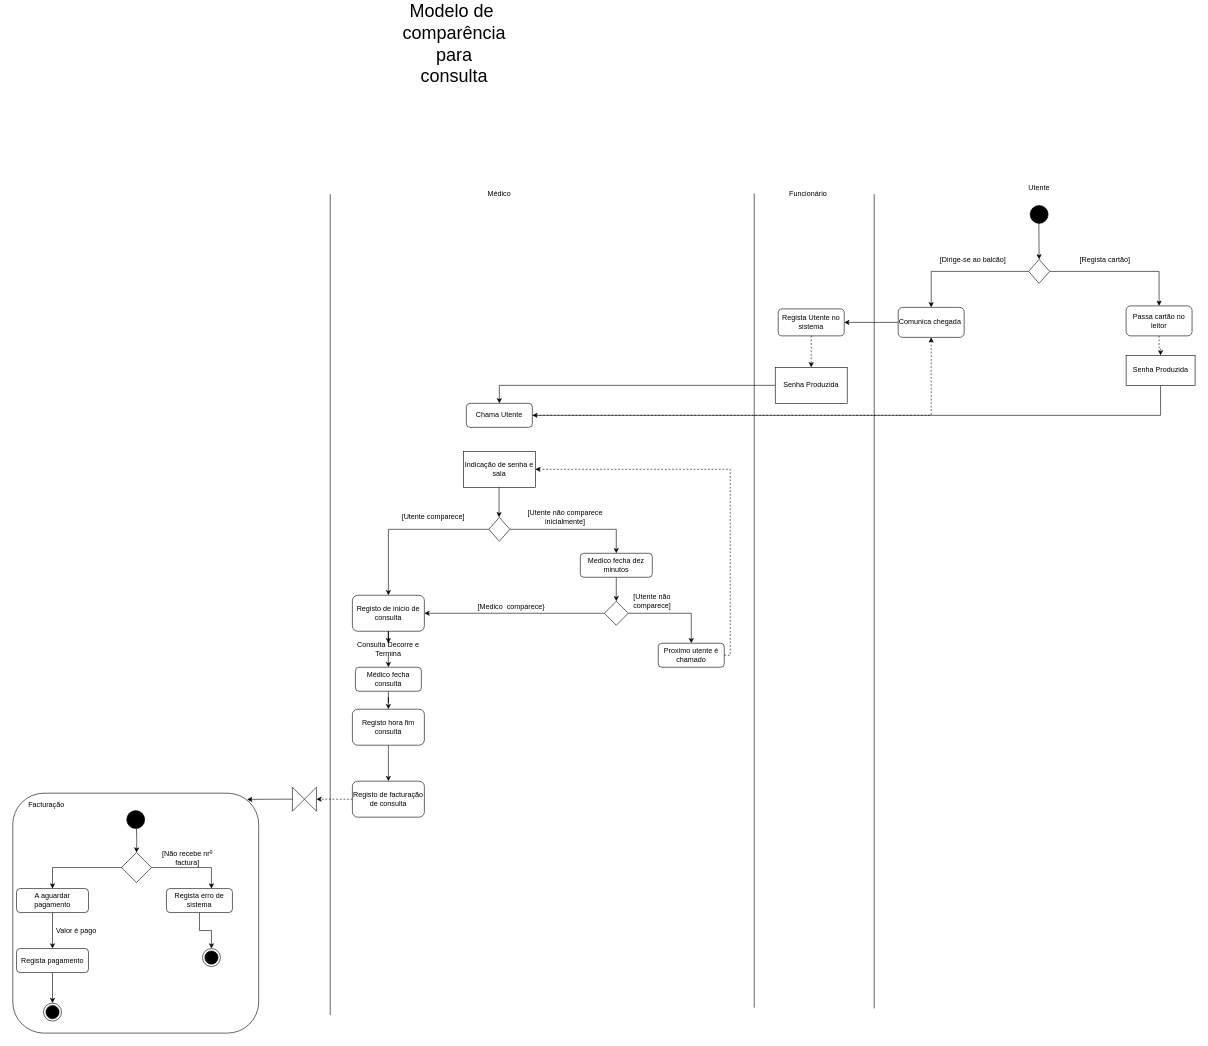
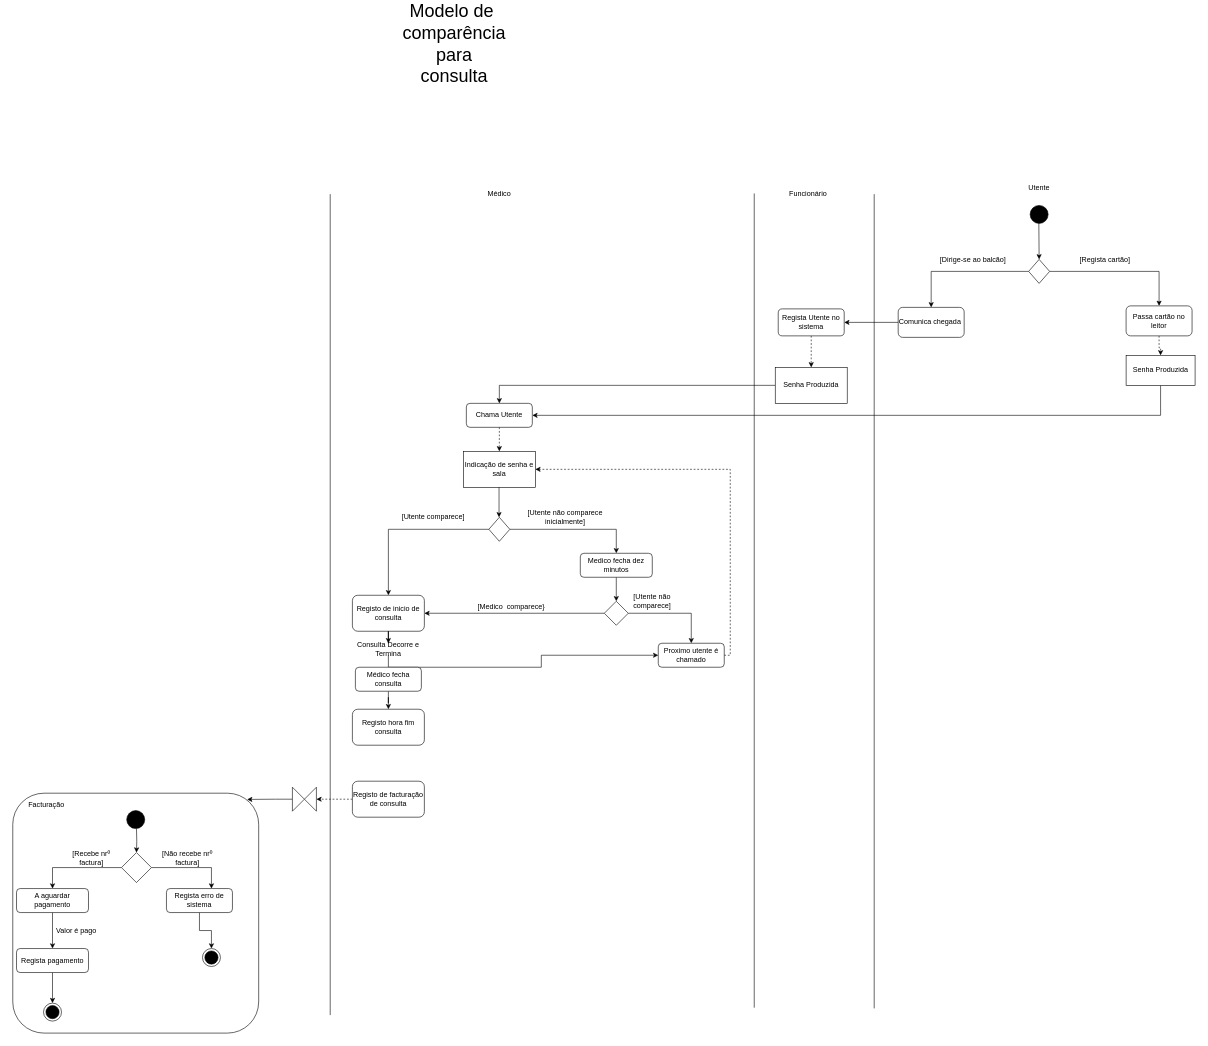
(932, 342) -> (500, 446)
(389, 662) -> (542, 665)
(389, 762) -> none
none -> (92, 859)
